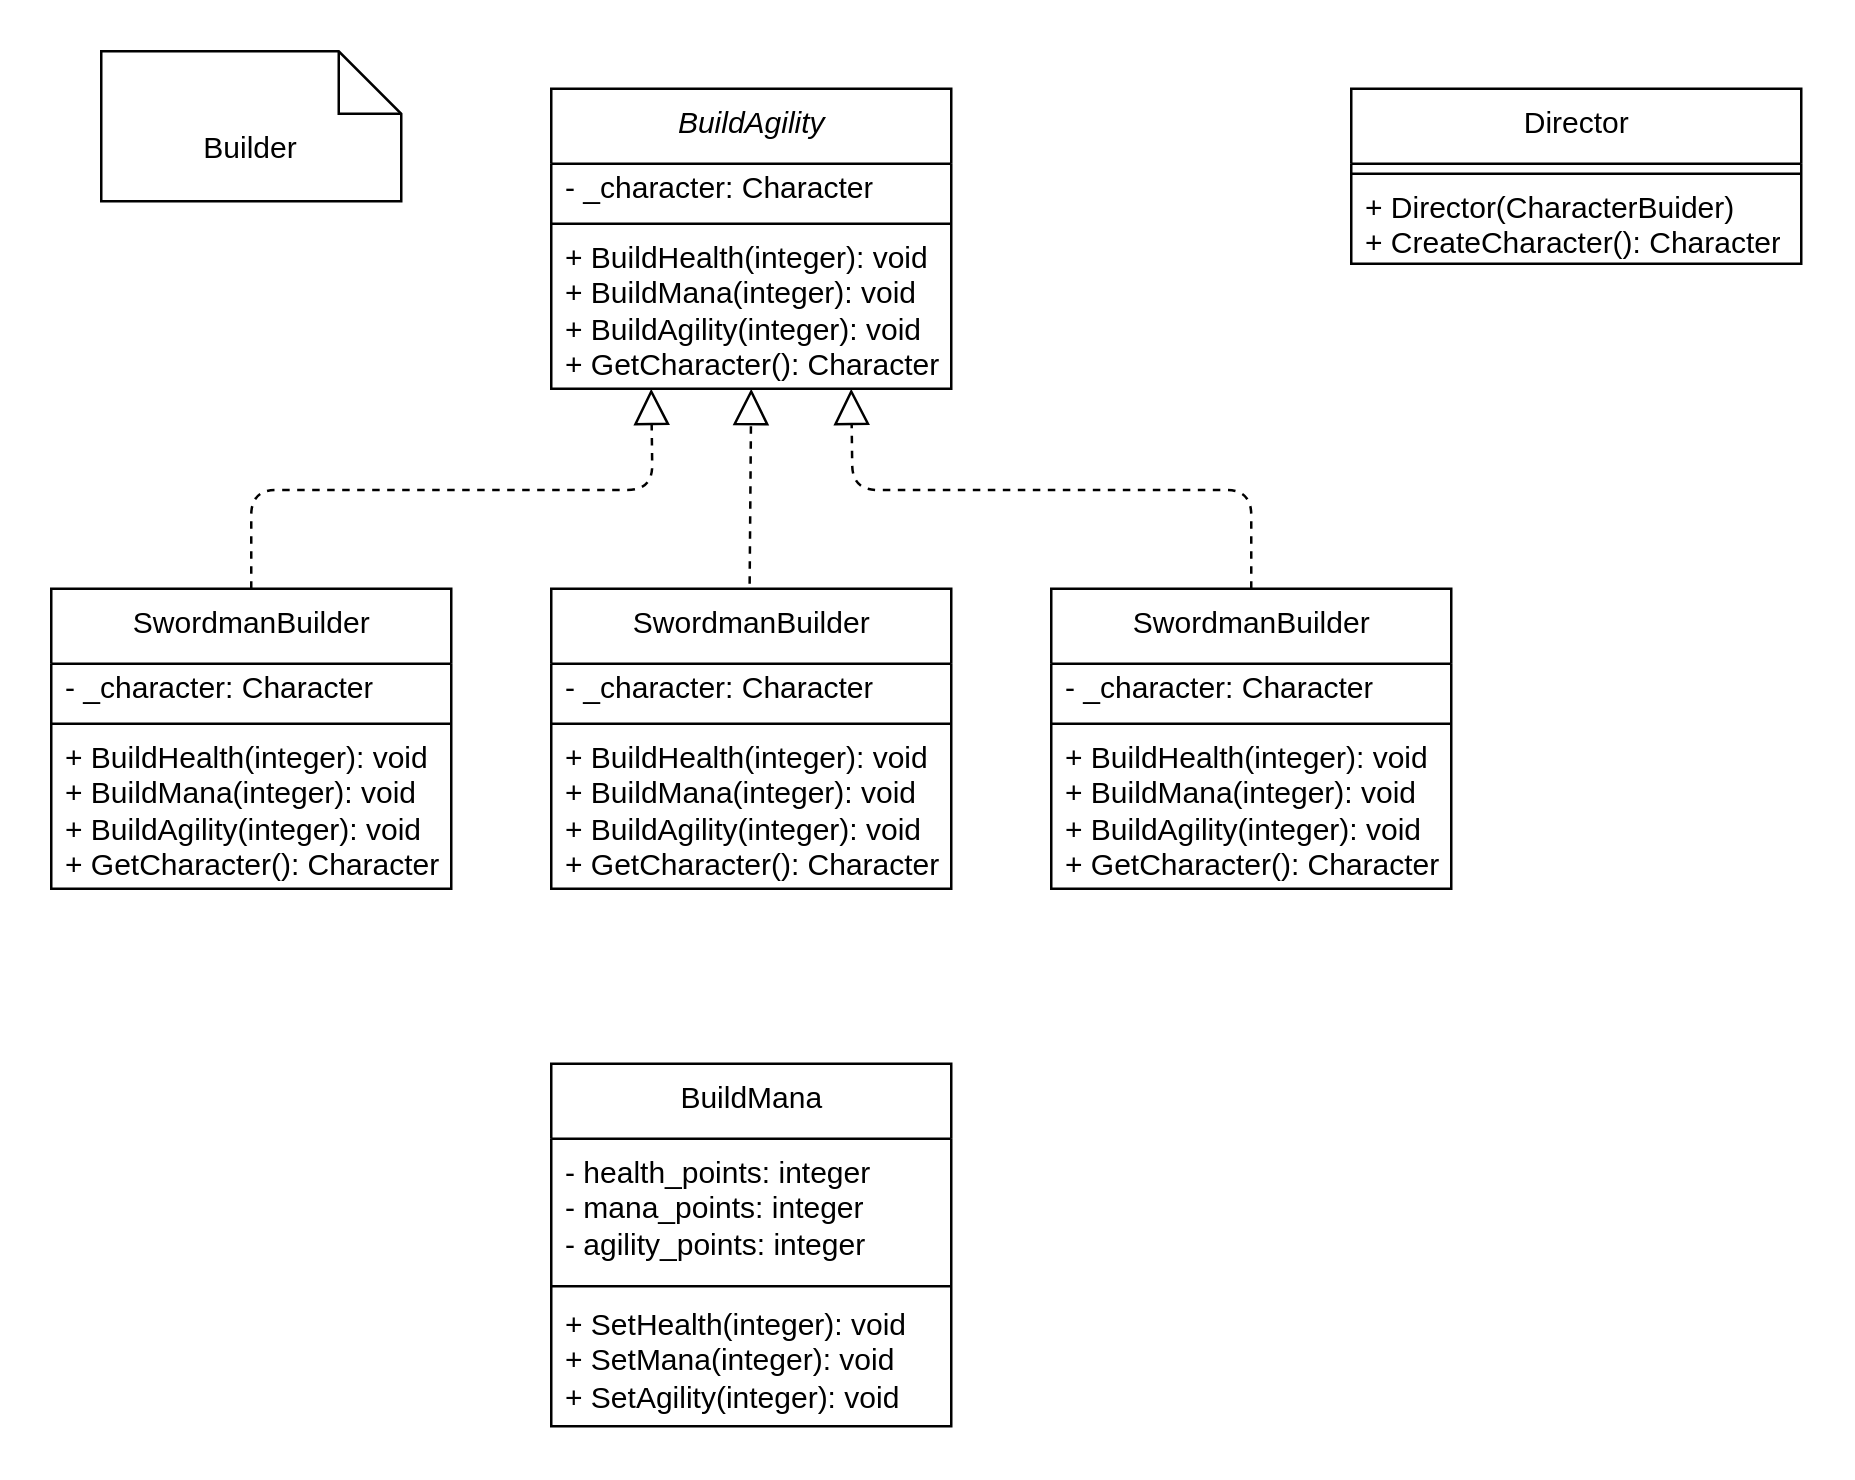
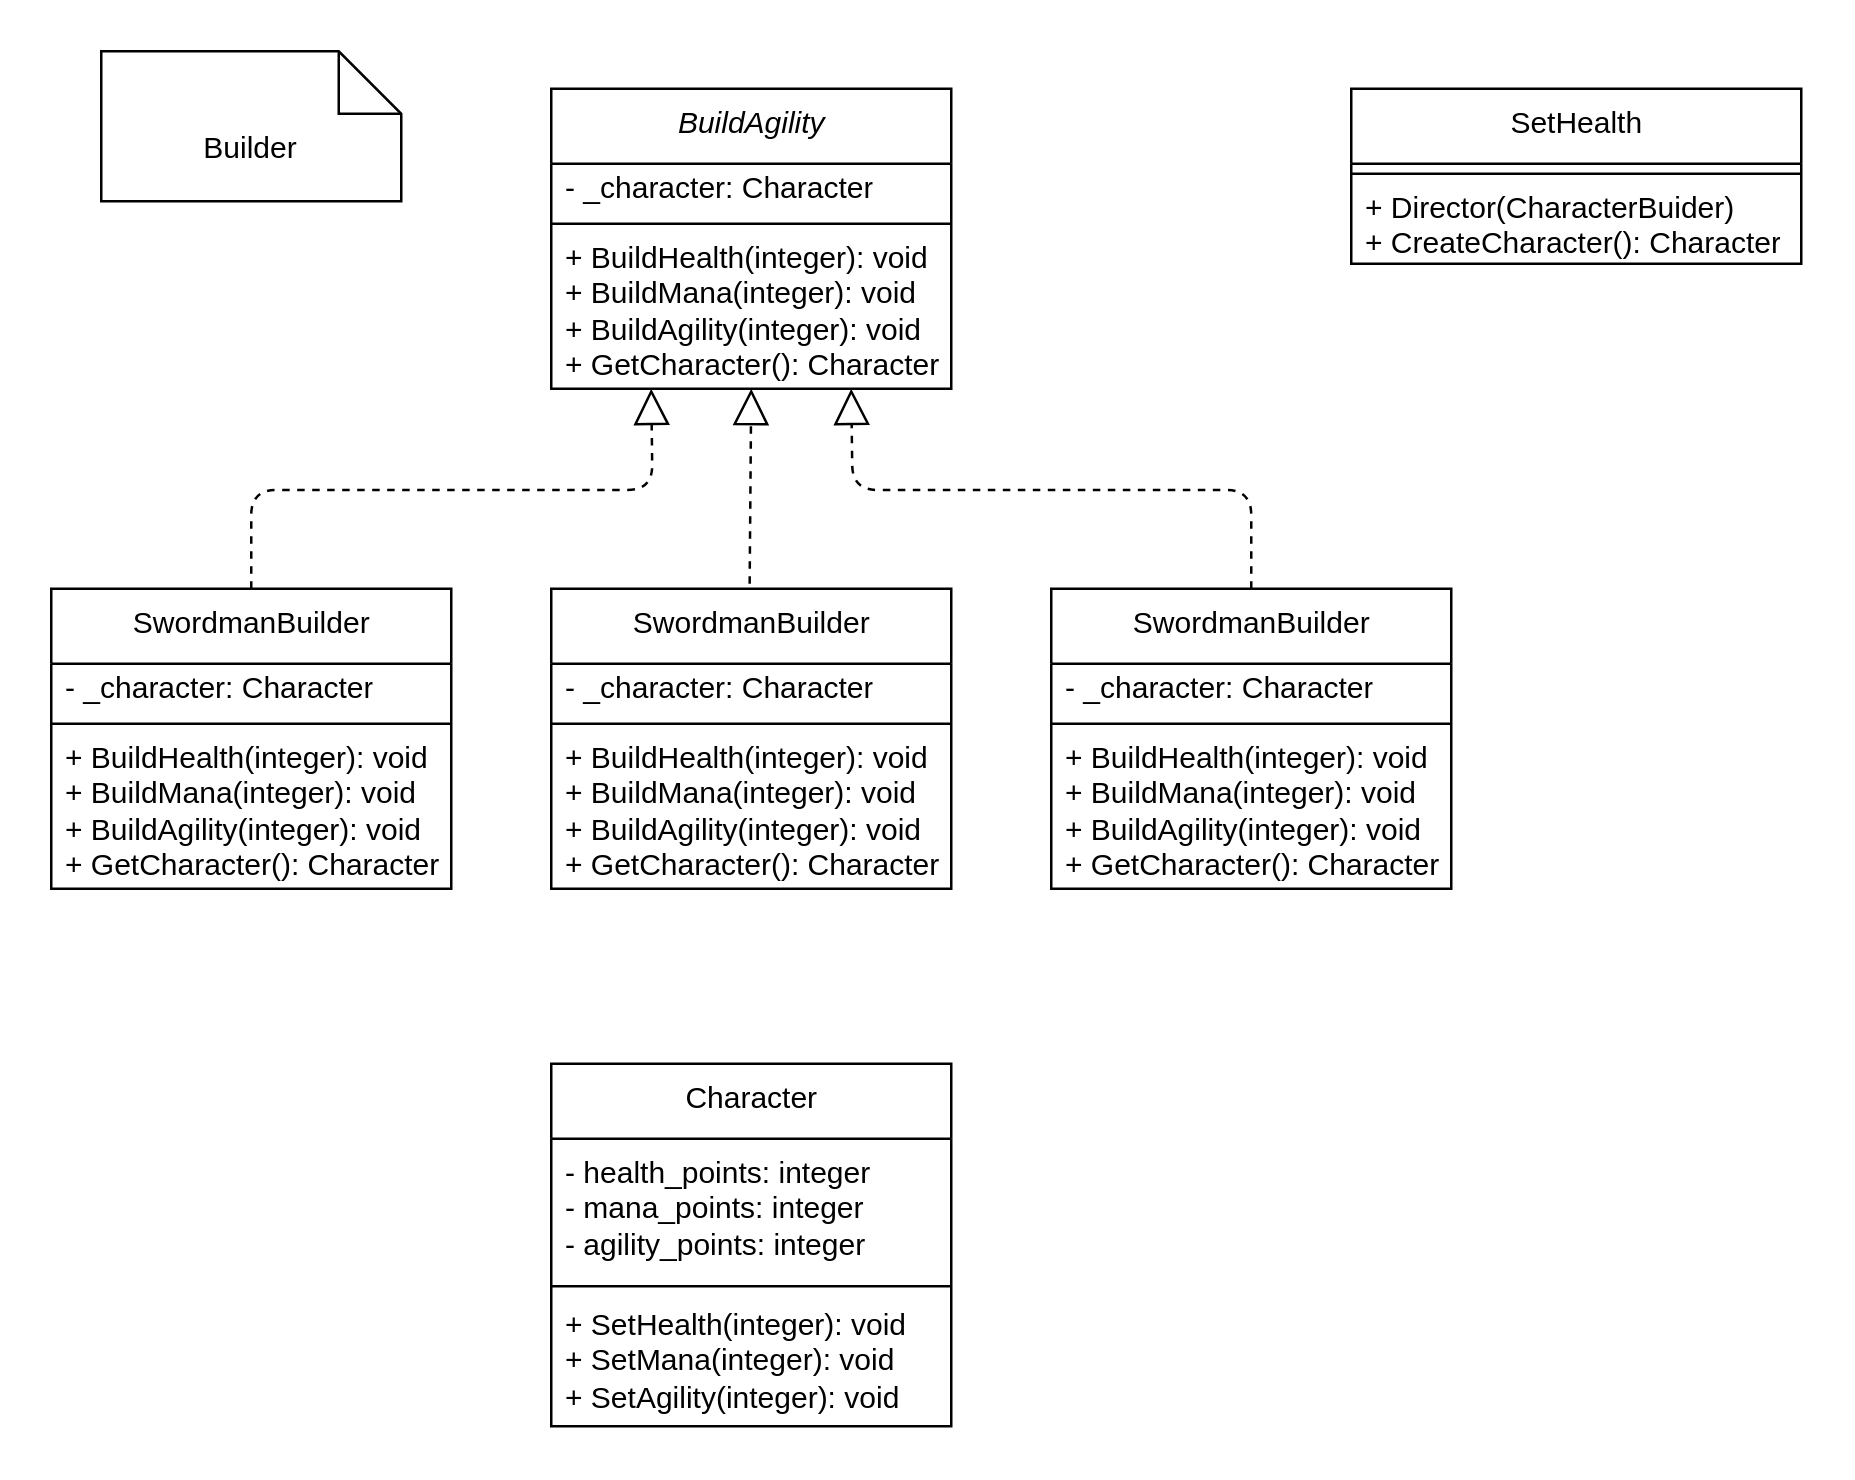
(1578, 124) -> (1578, 124)
(753, 1099) -> (753, 1099)
